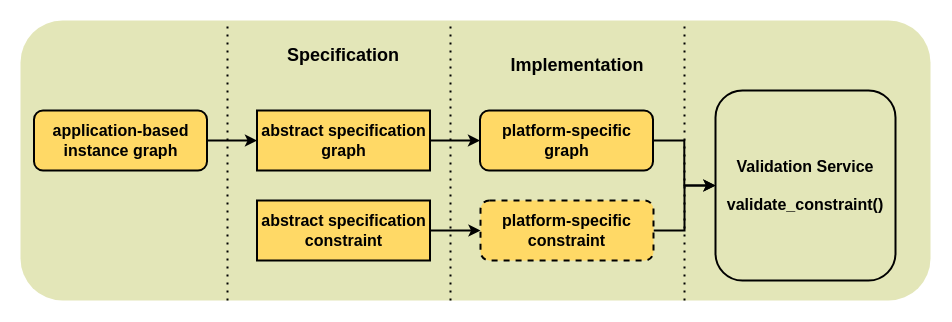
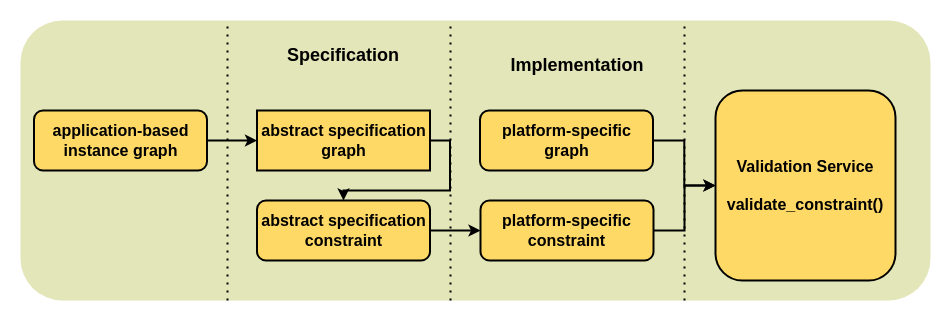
(460, 141) -> (396, 191)
(806, 186) -> (806, 186)
(344, 231) -> (344, 231)
(567, 231) -> (567, 231)
